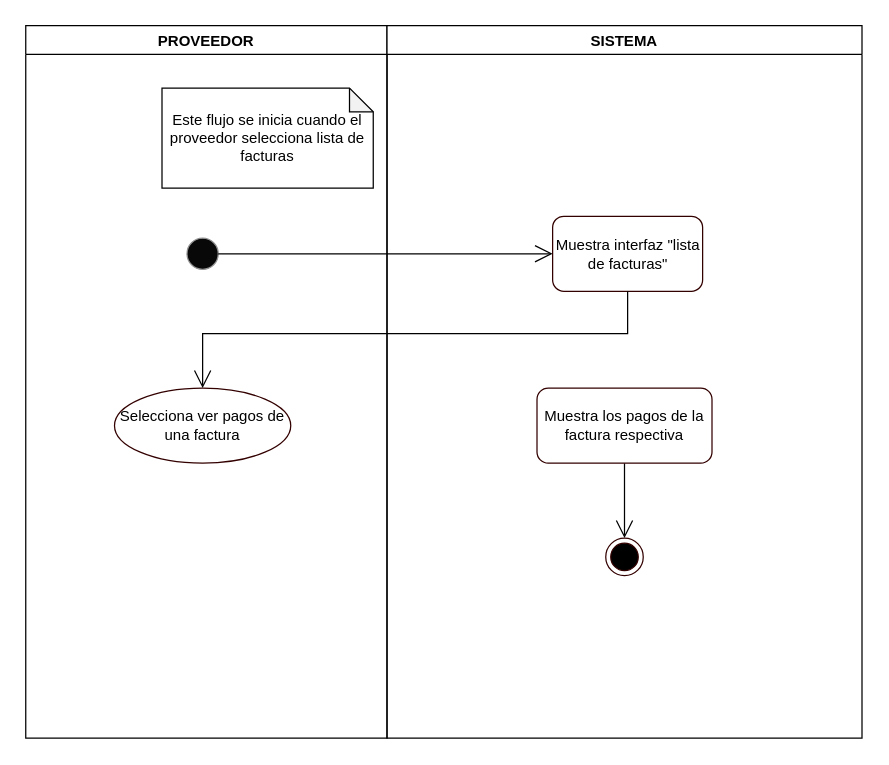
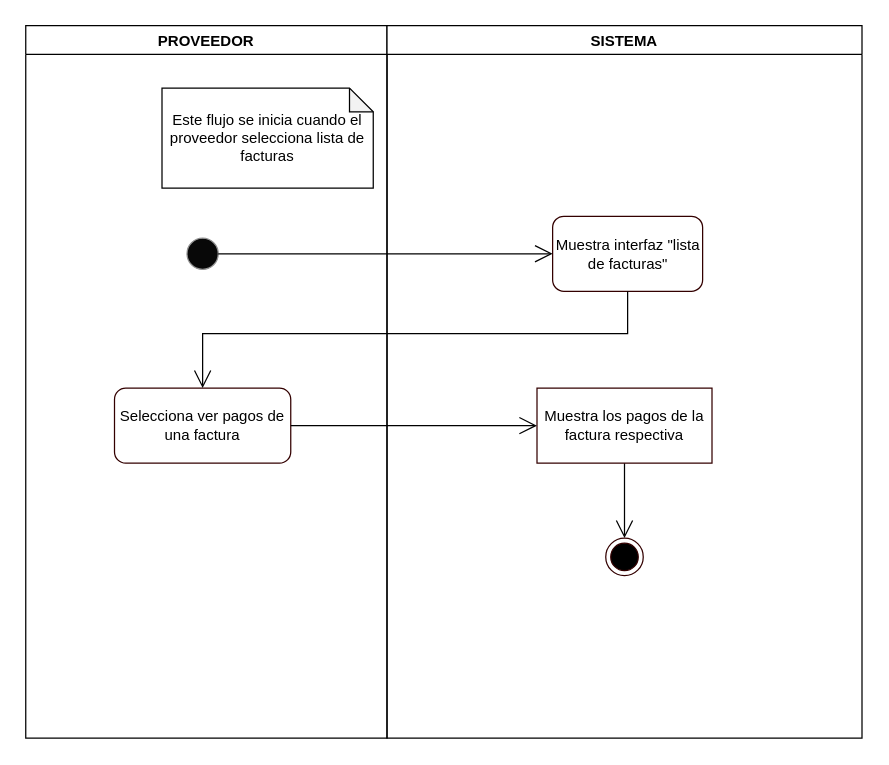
(203, 426) -> (203, 426)
none -> (412, 426)
(624, 426) -> (624, 426)
